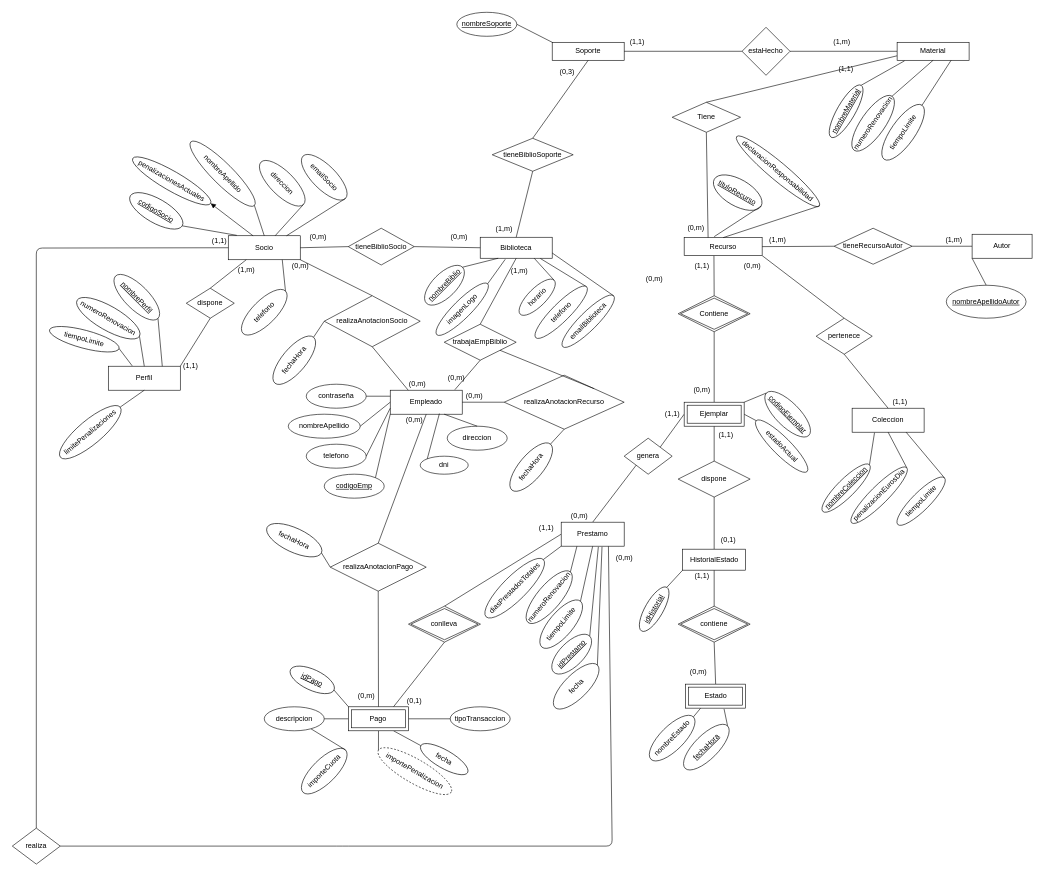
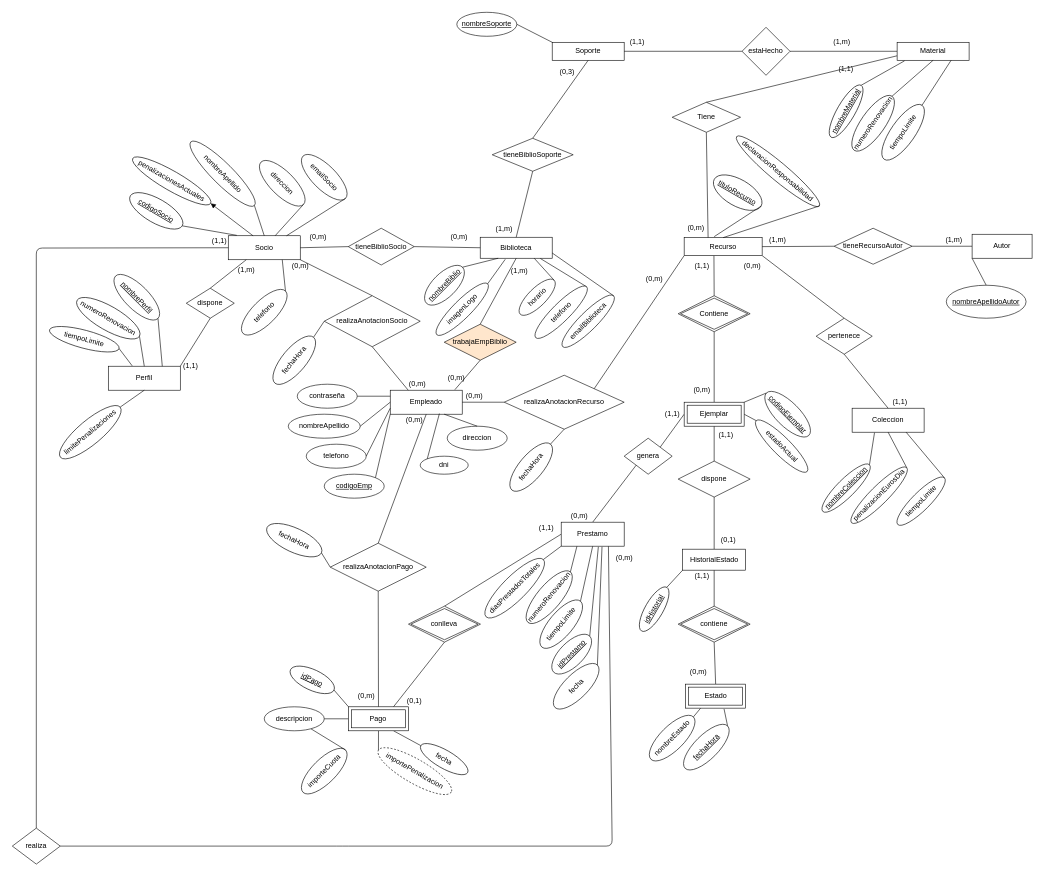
(480, 342) -> (480, 342)
(548, 370) -> (639, 322)
(336, 396) -> (327, 396)
(430, 719) -> none
(480, 719) -> none
